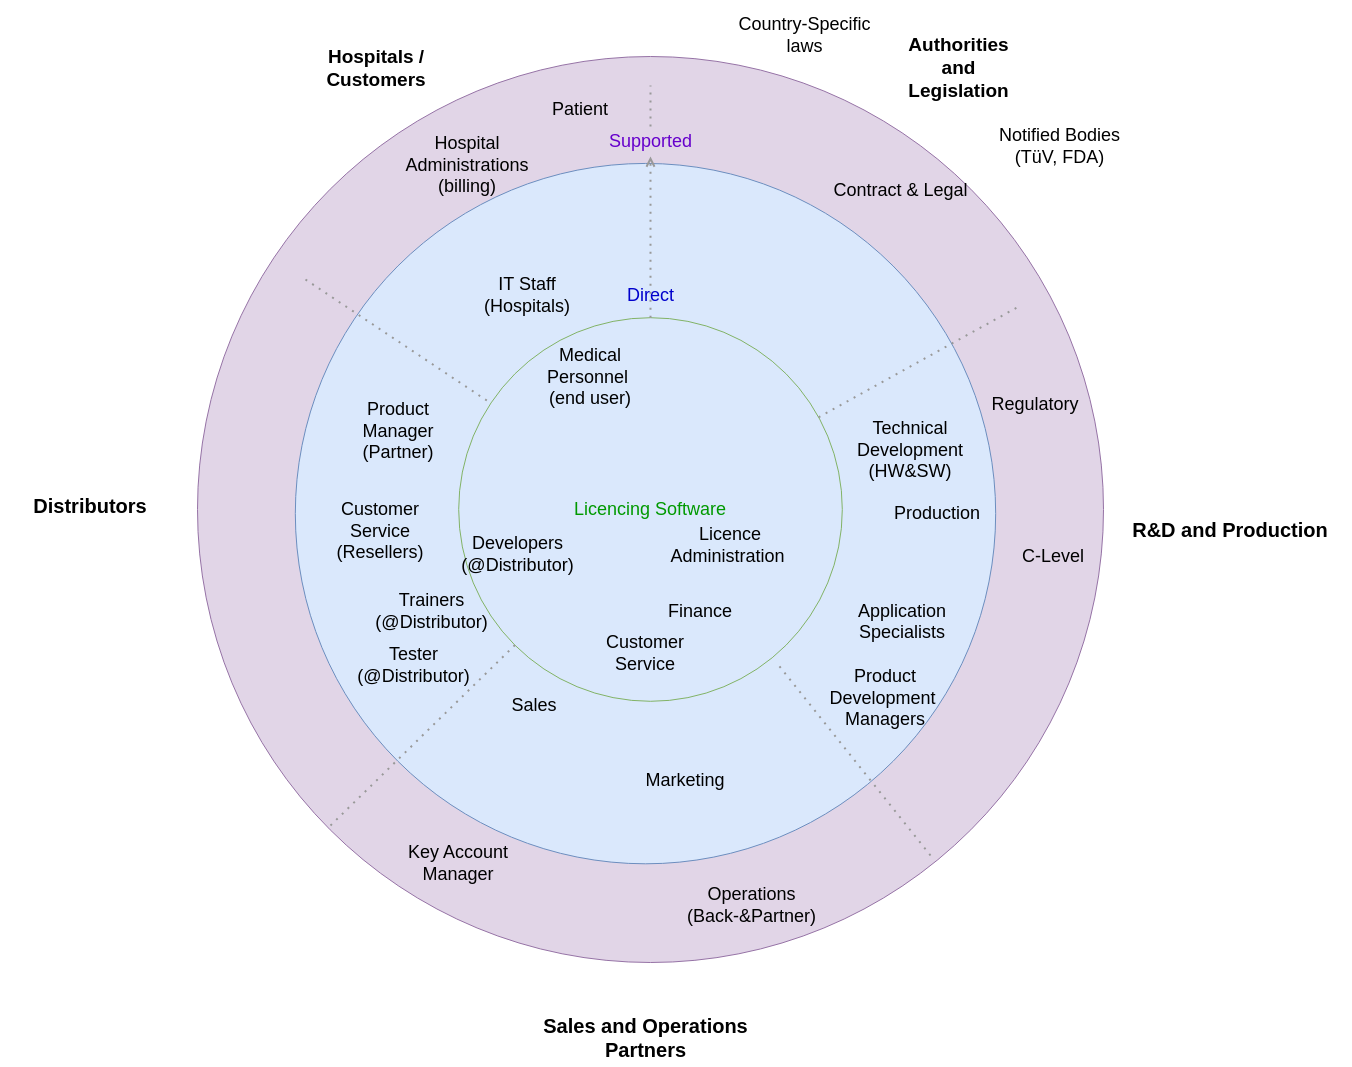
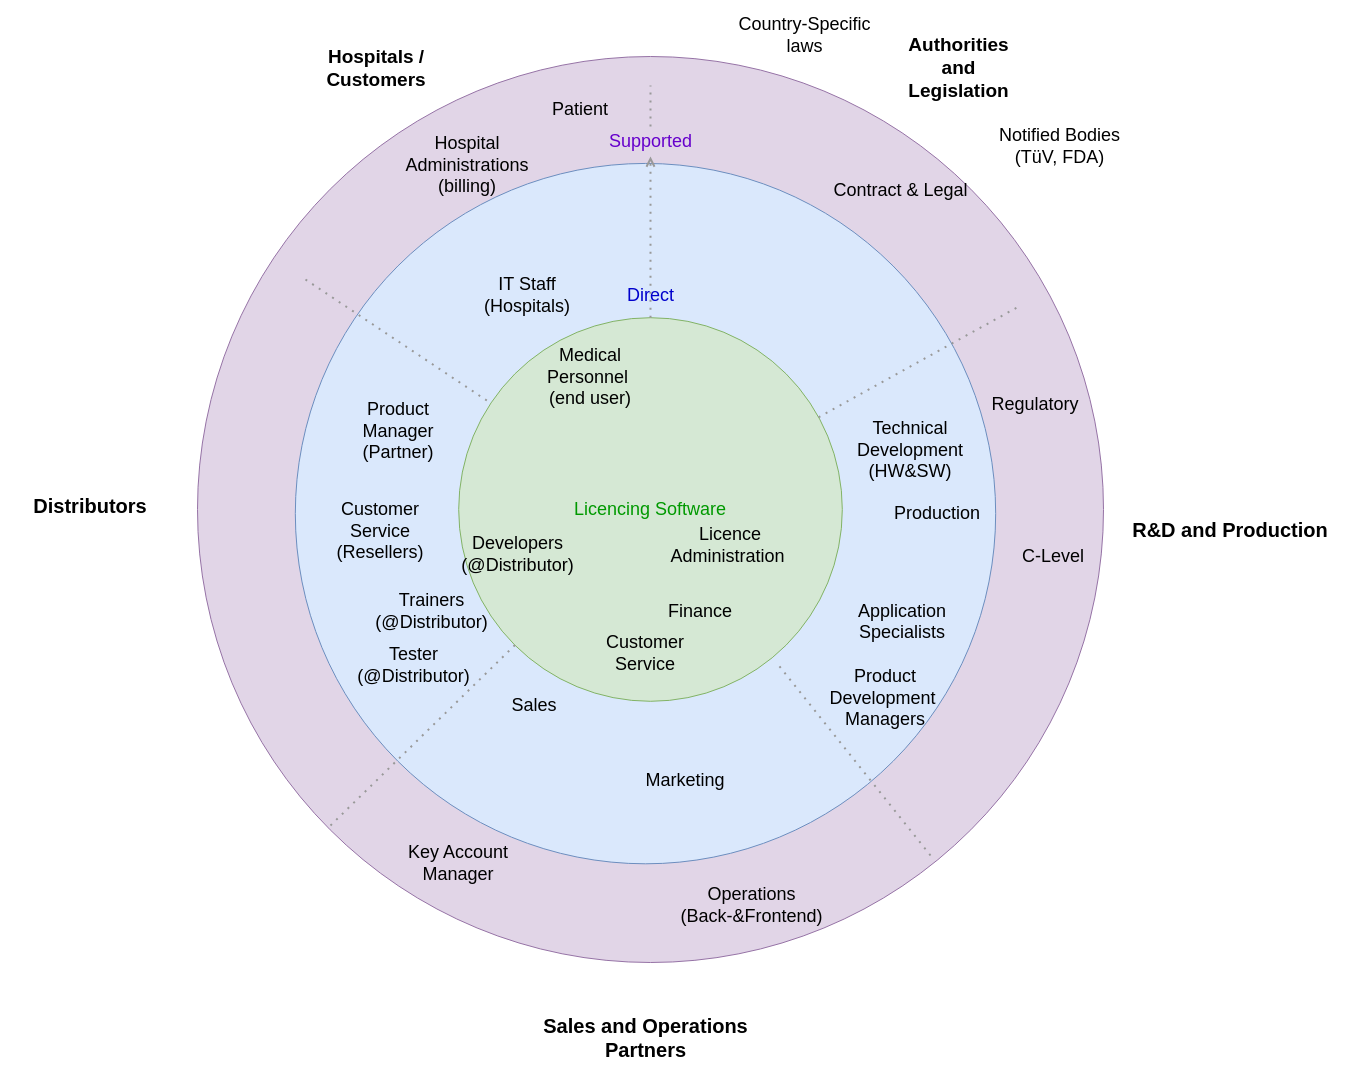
(650, 509) -> (650, 509)
(752, 906) -> (752, 906)
